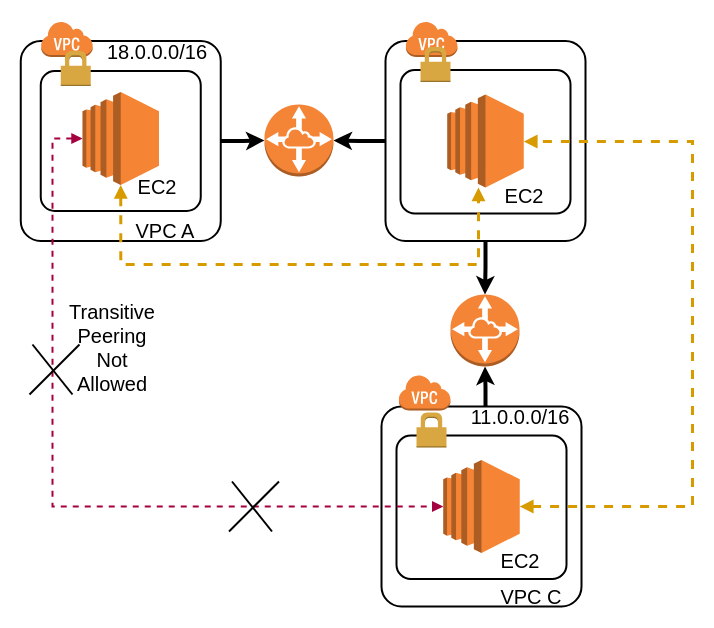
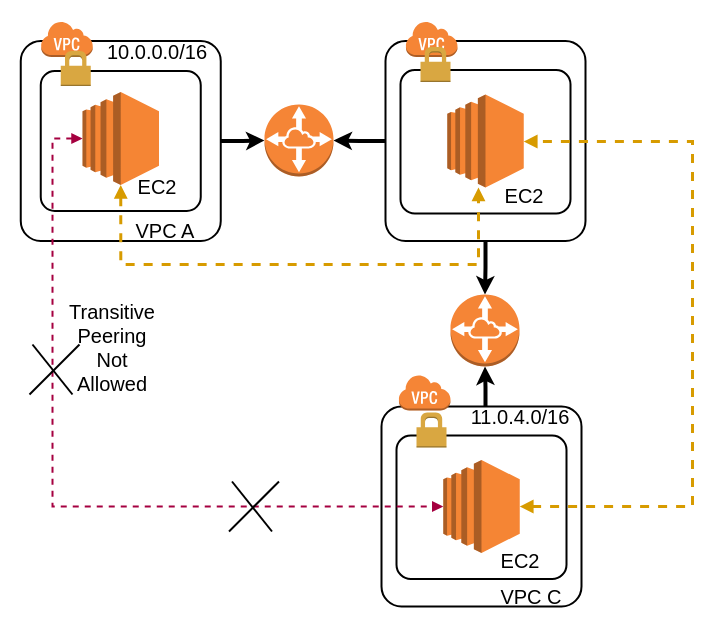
(158, 52) -> (158, 52)
(521, 417) -> (521, 417)
